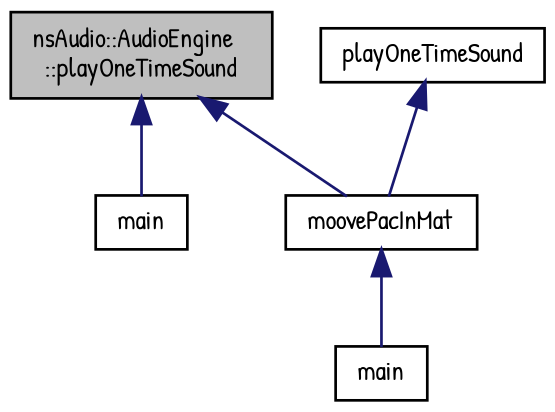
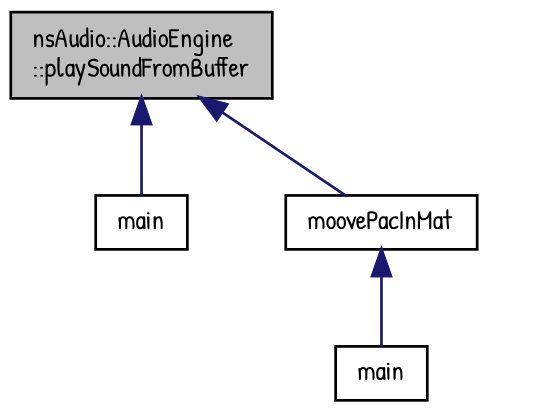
(142, 55) -> (142, 55)
(433, 55) -> none
